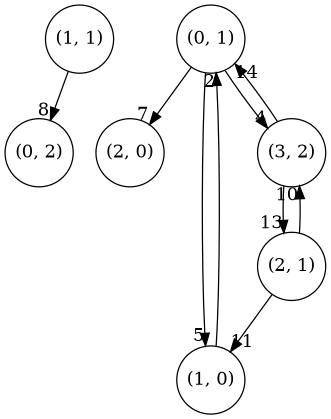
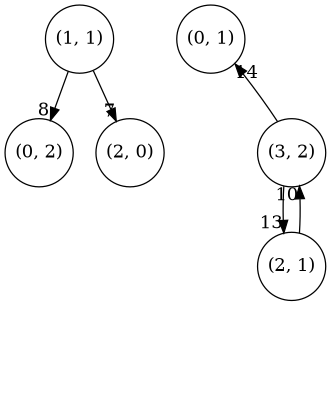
(174, 91) -> (102, 90)
(242, 95) -> none
(211, 380) -> none
